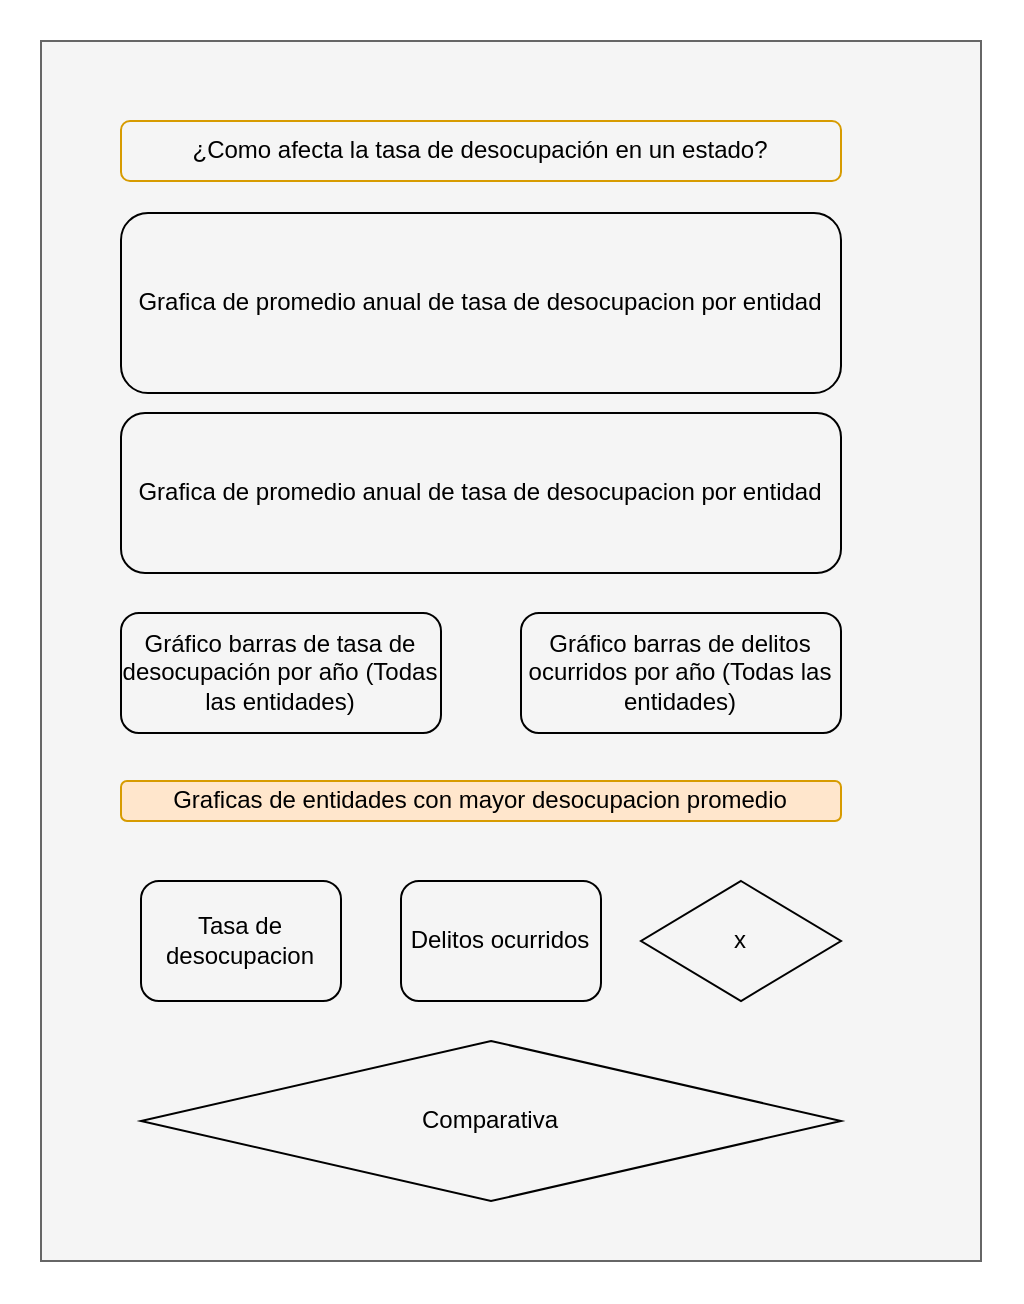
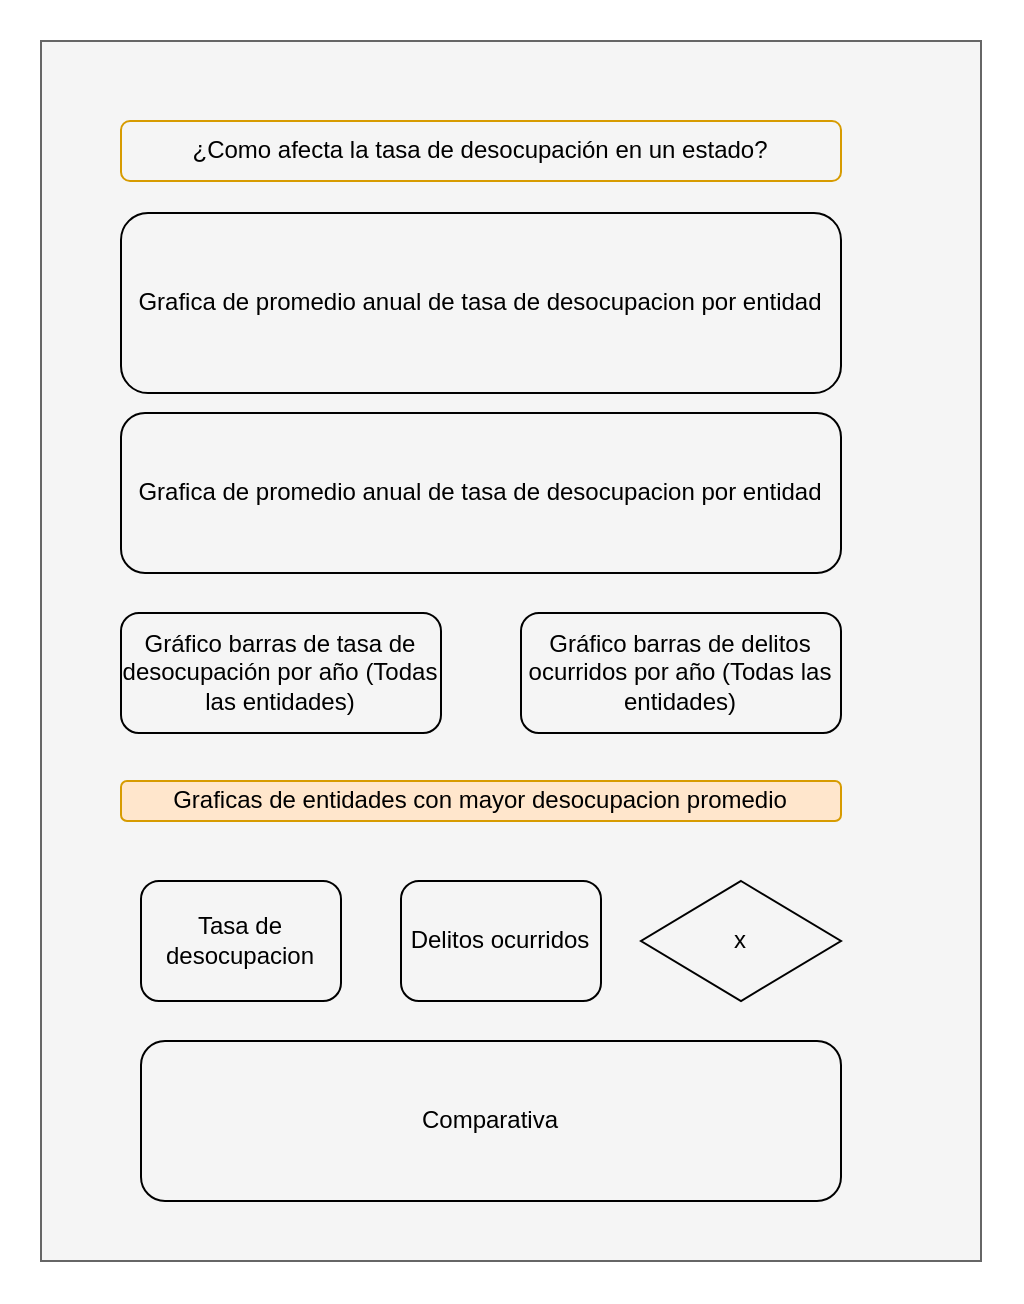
(491, 1121) -> (491, 1121)
